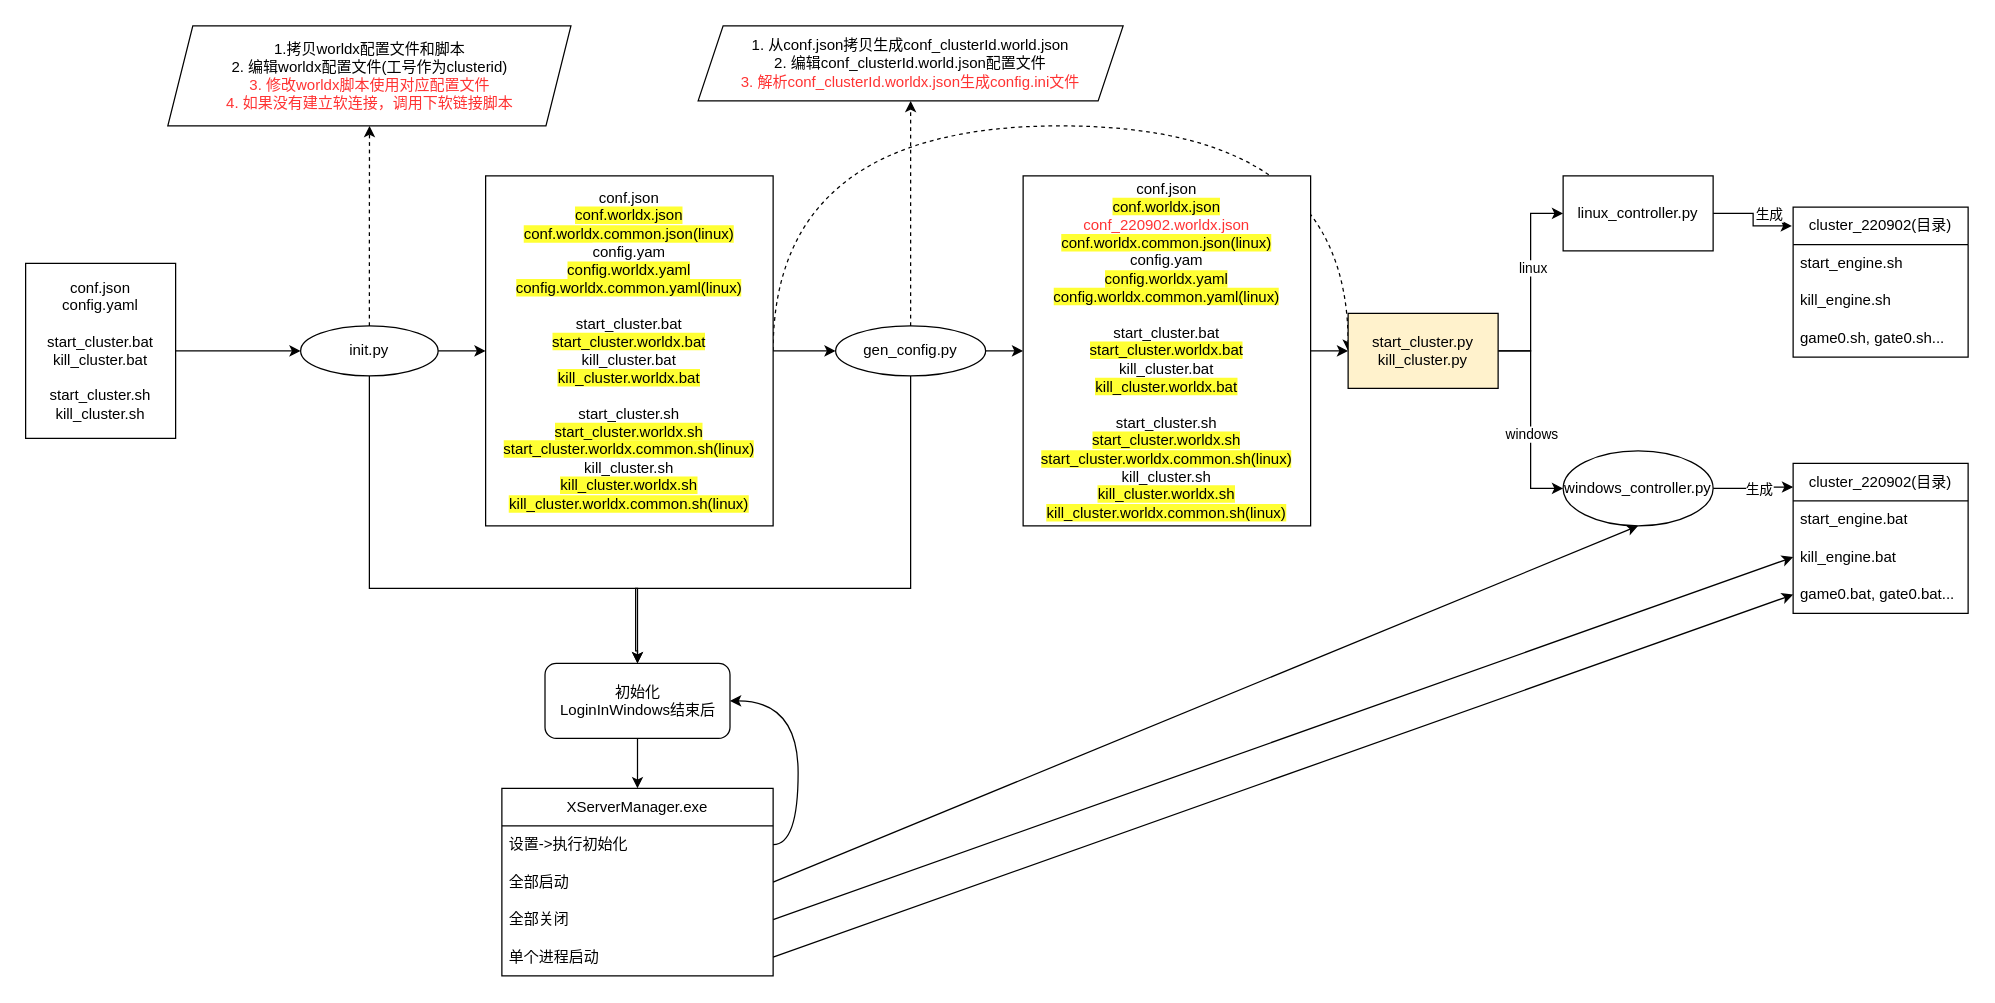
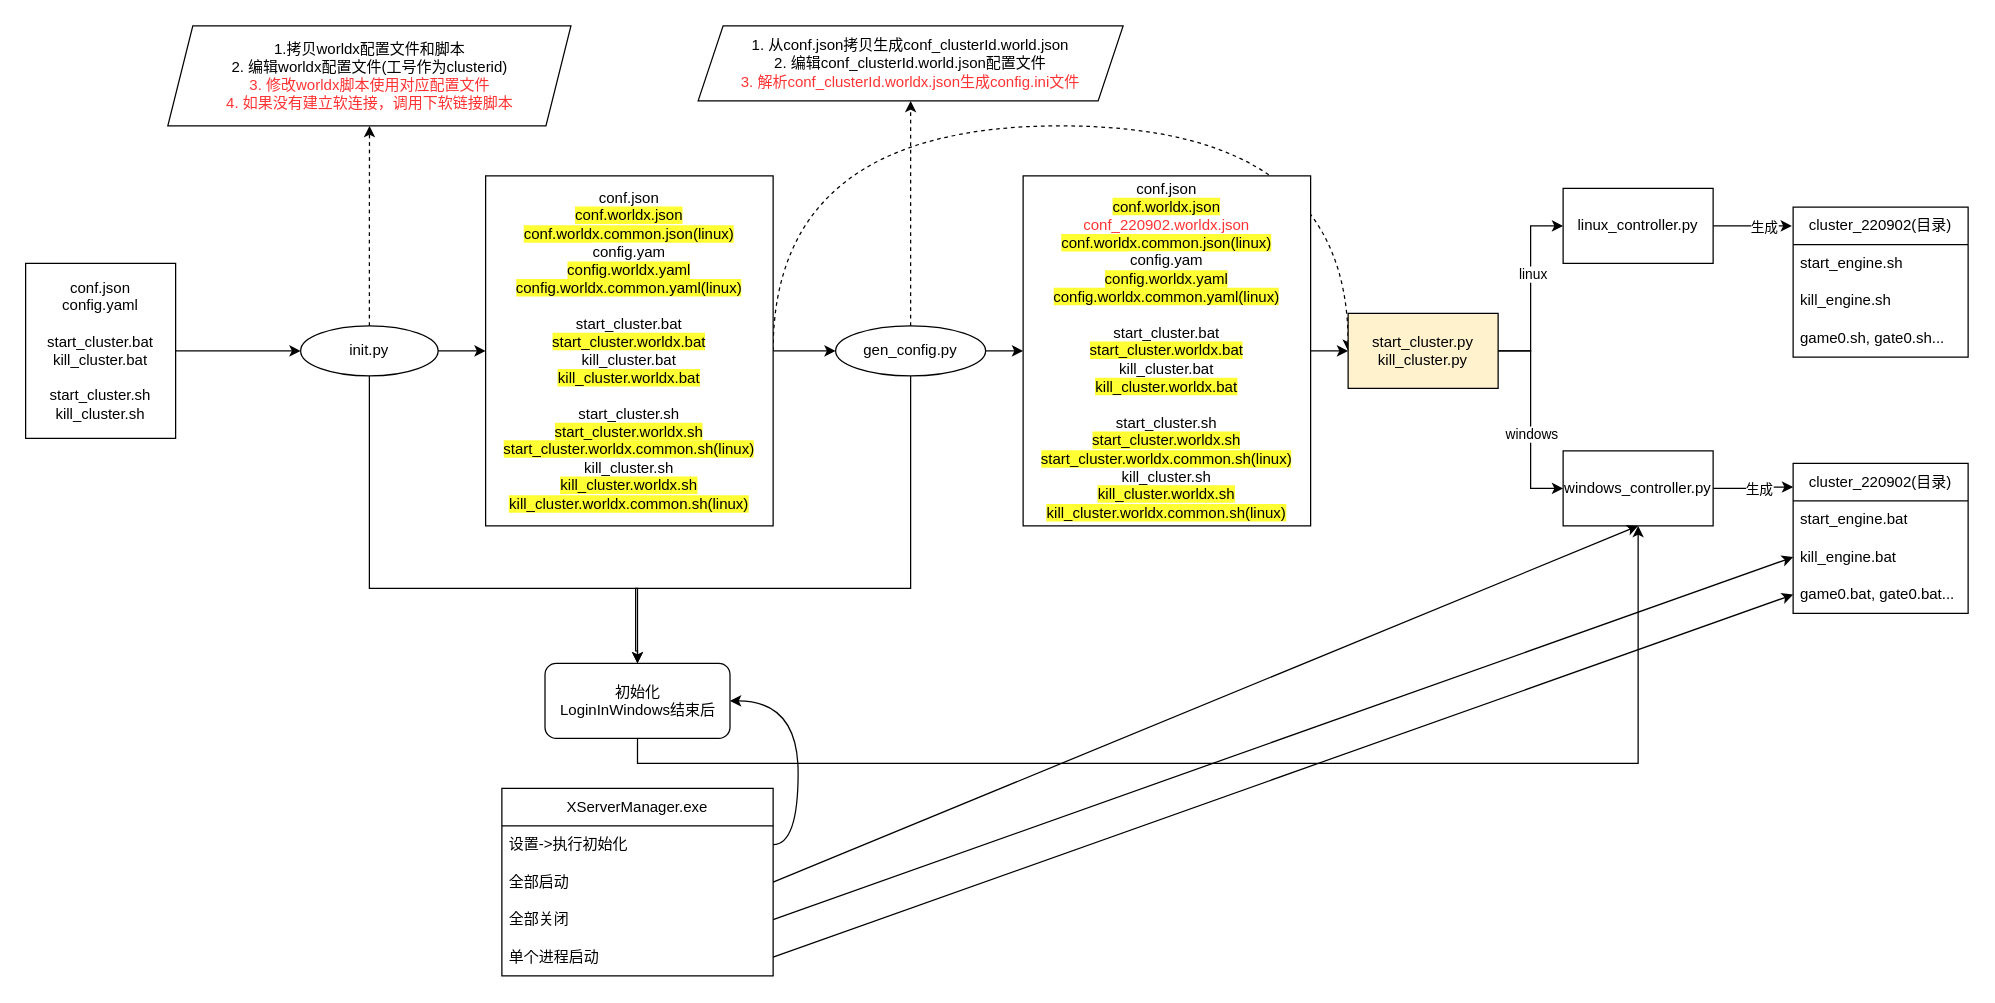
(1638, 213) -> (1638, 226)
(1638, 488) -> (1638, 488)
(638, 770) -> (1595, 763)
